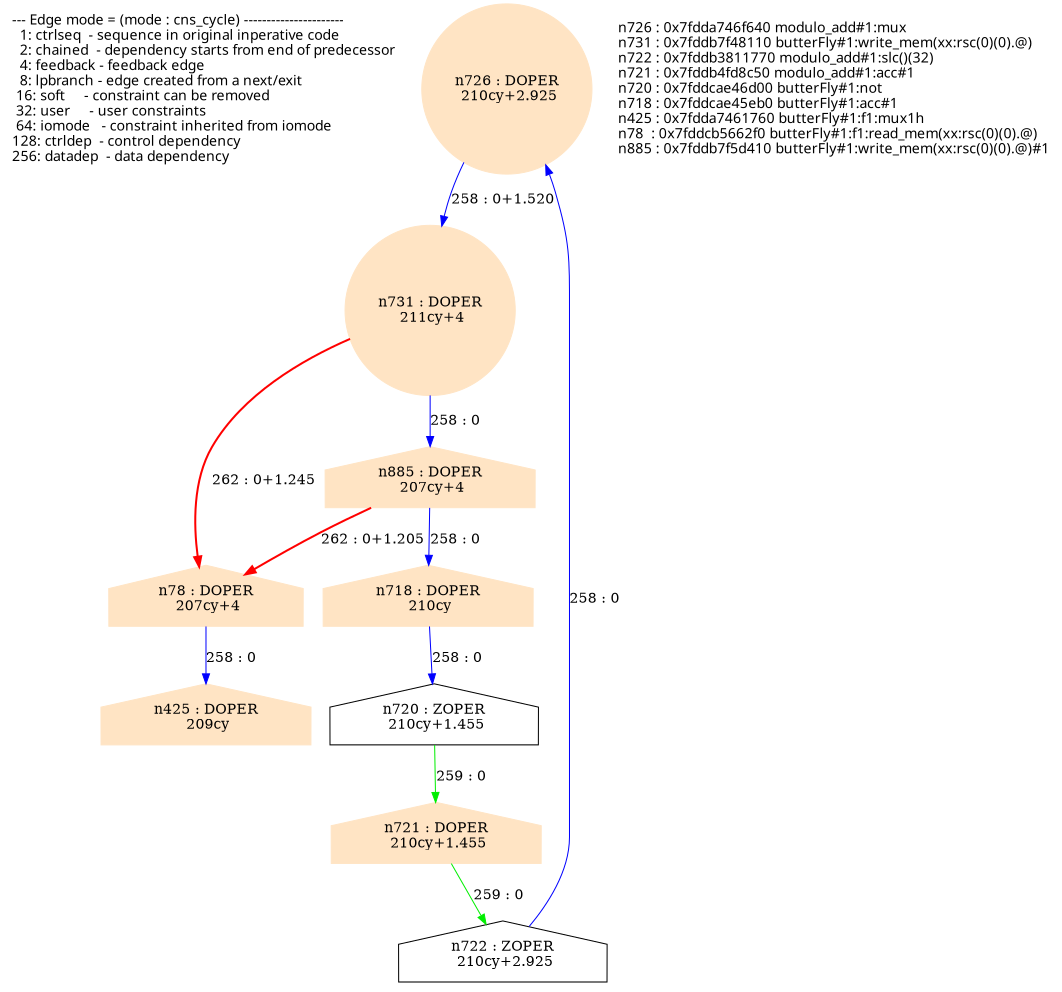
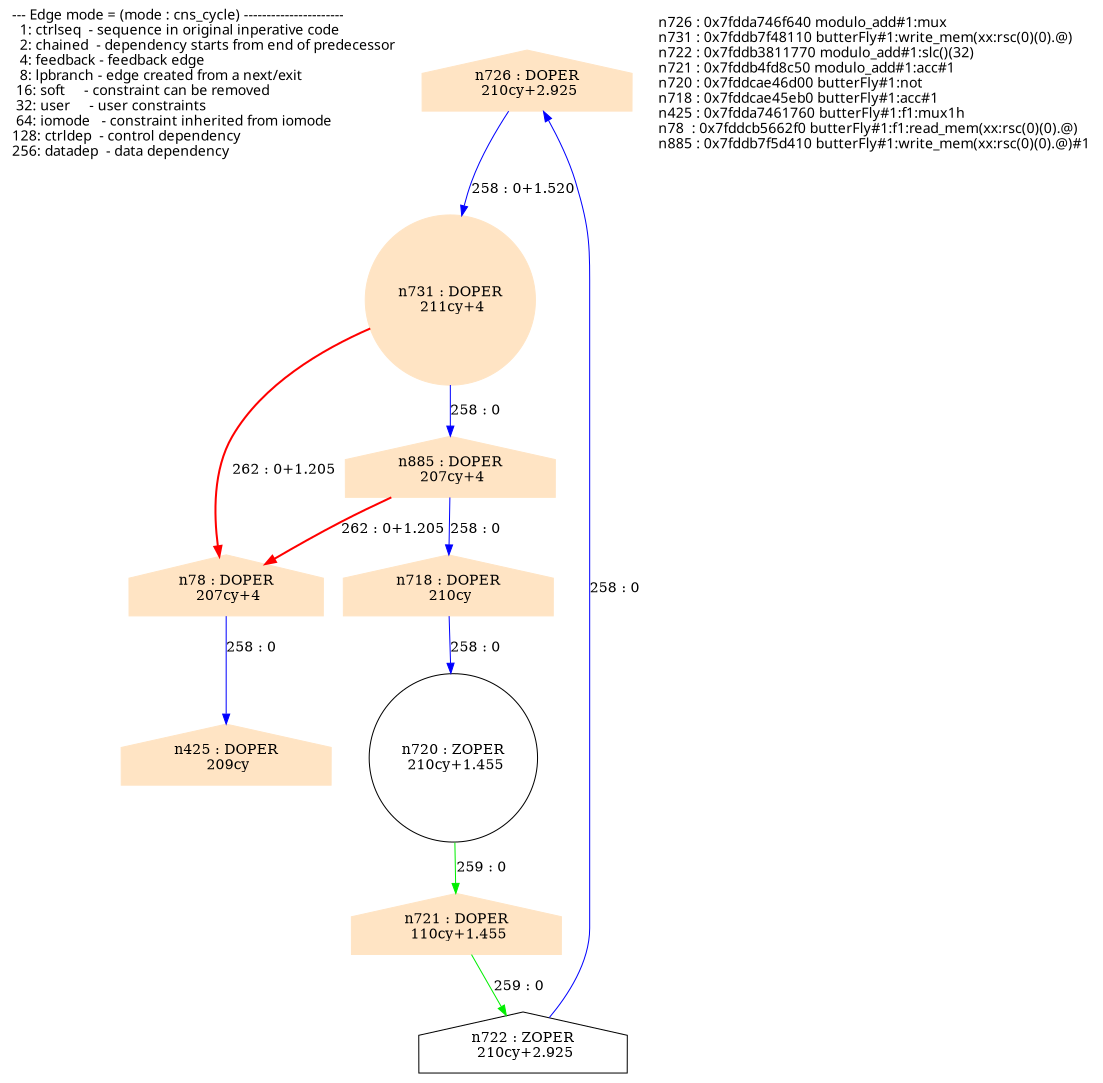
(507, 89) -> (527, 84)
(264, 480) -> (284, 470)
(434, 718) -> (453, 758)
(436, 836) -> (456, 927)
